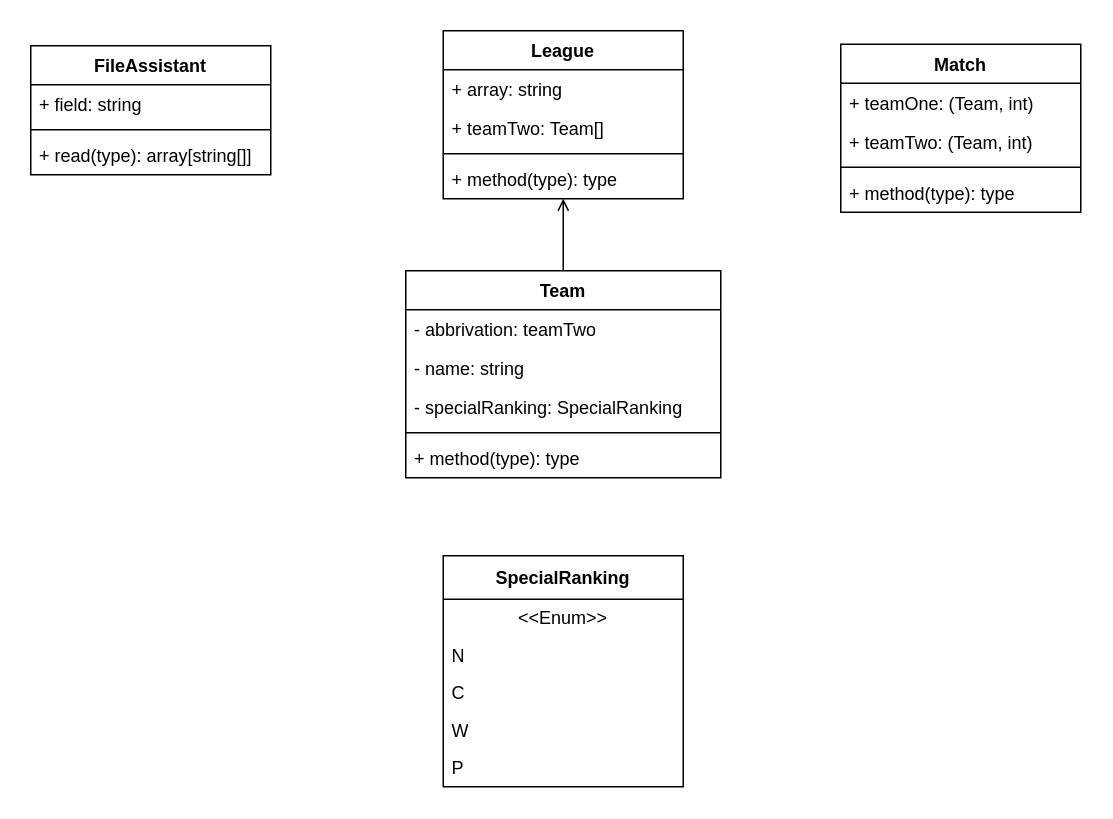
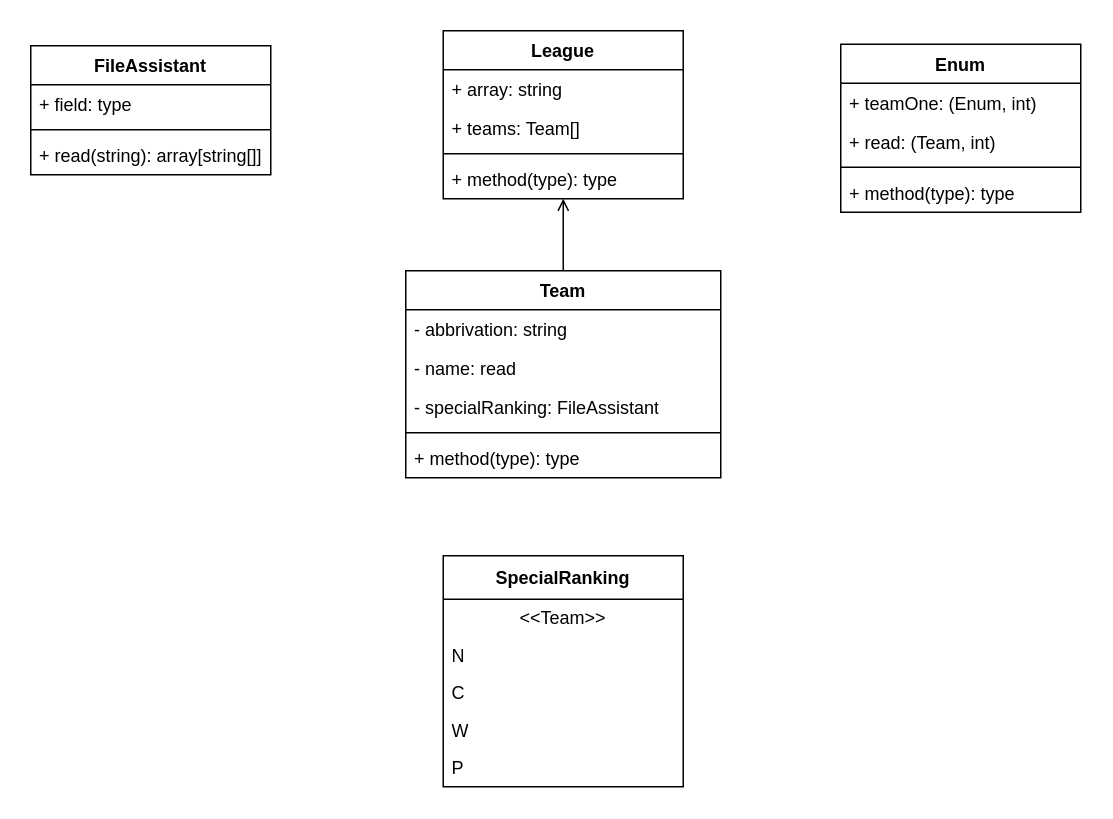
(961, 66) -> (961, 66)
(947, 105) -> (947, 105)
(101, 106) -> (94, 106)
(531, 130) -> (521, 130)
(947, 144) -> (931, 144)
(152, 168) -> (152, 168)
(514, 331) -> (507, 331)
(476, 370) -> (468, 370)
(555, 409) -> (550, 409)
(563, 619) -> (563, 619)
